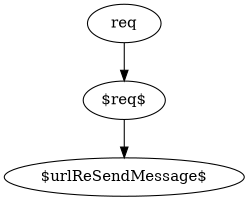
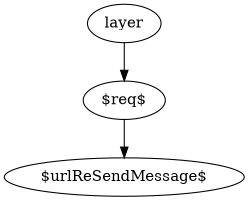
(124, 23) -> (124, 23)
